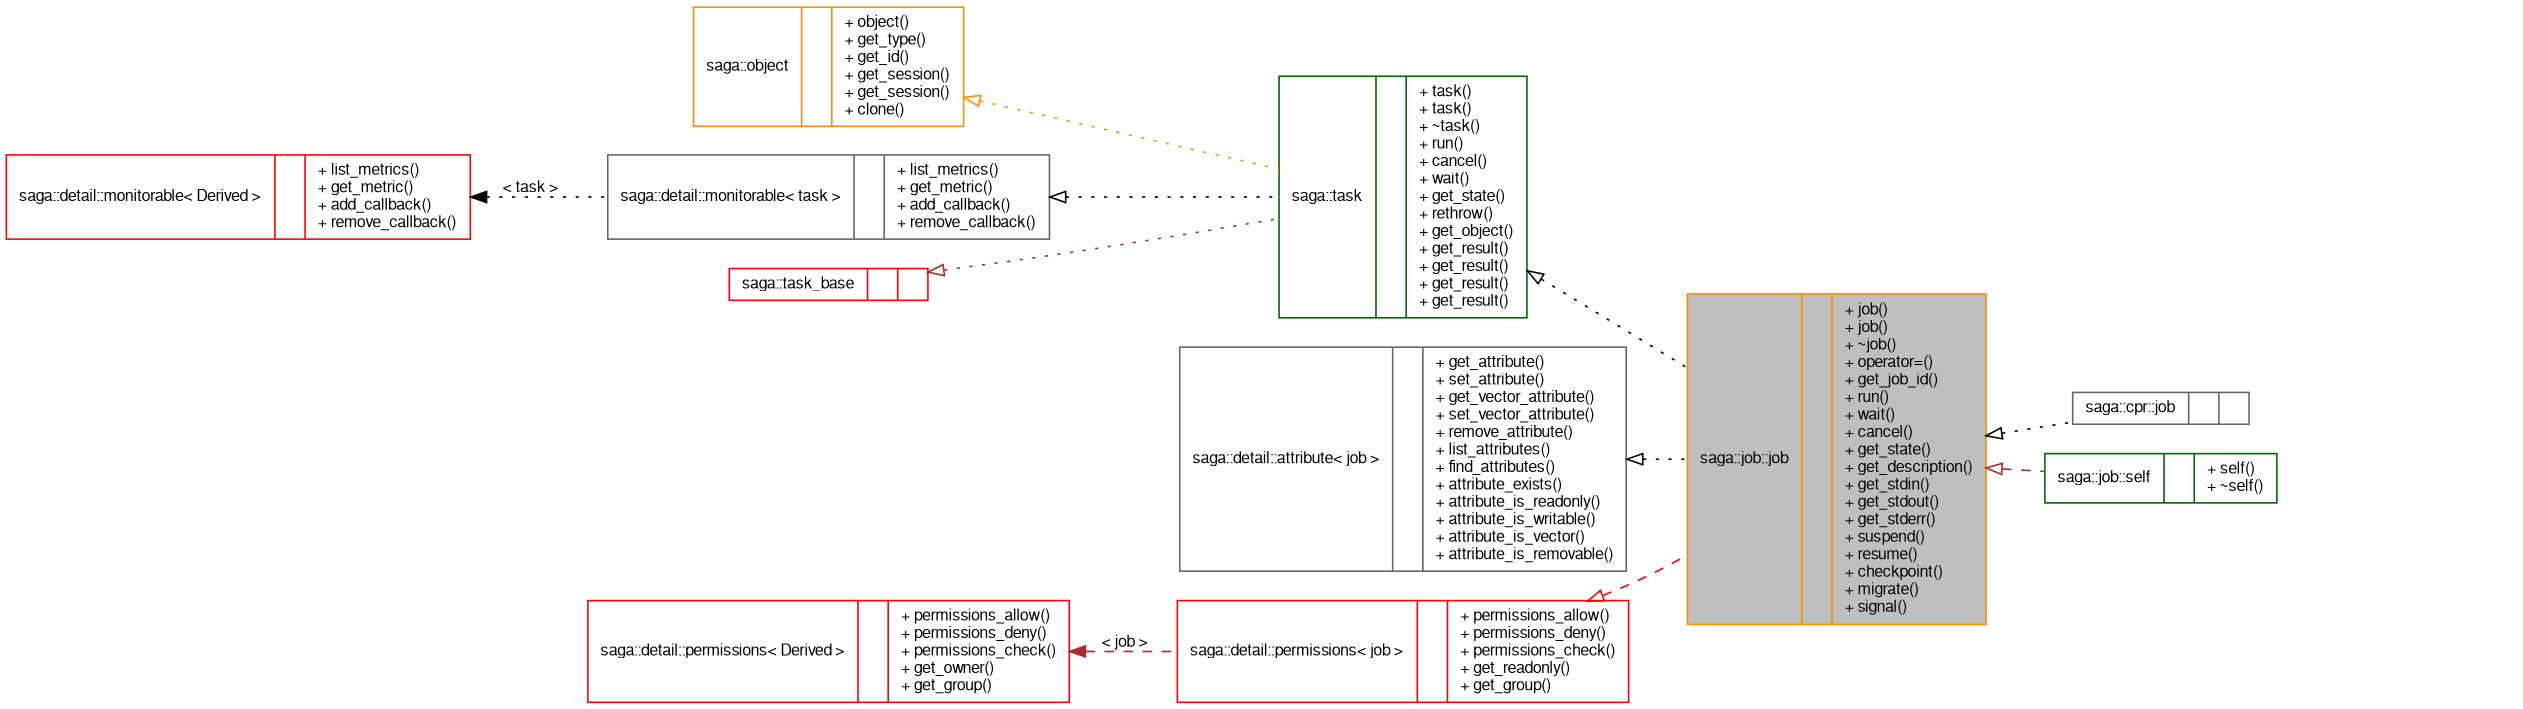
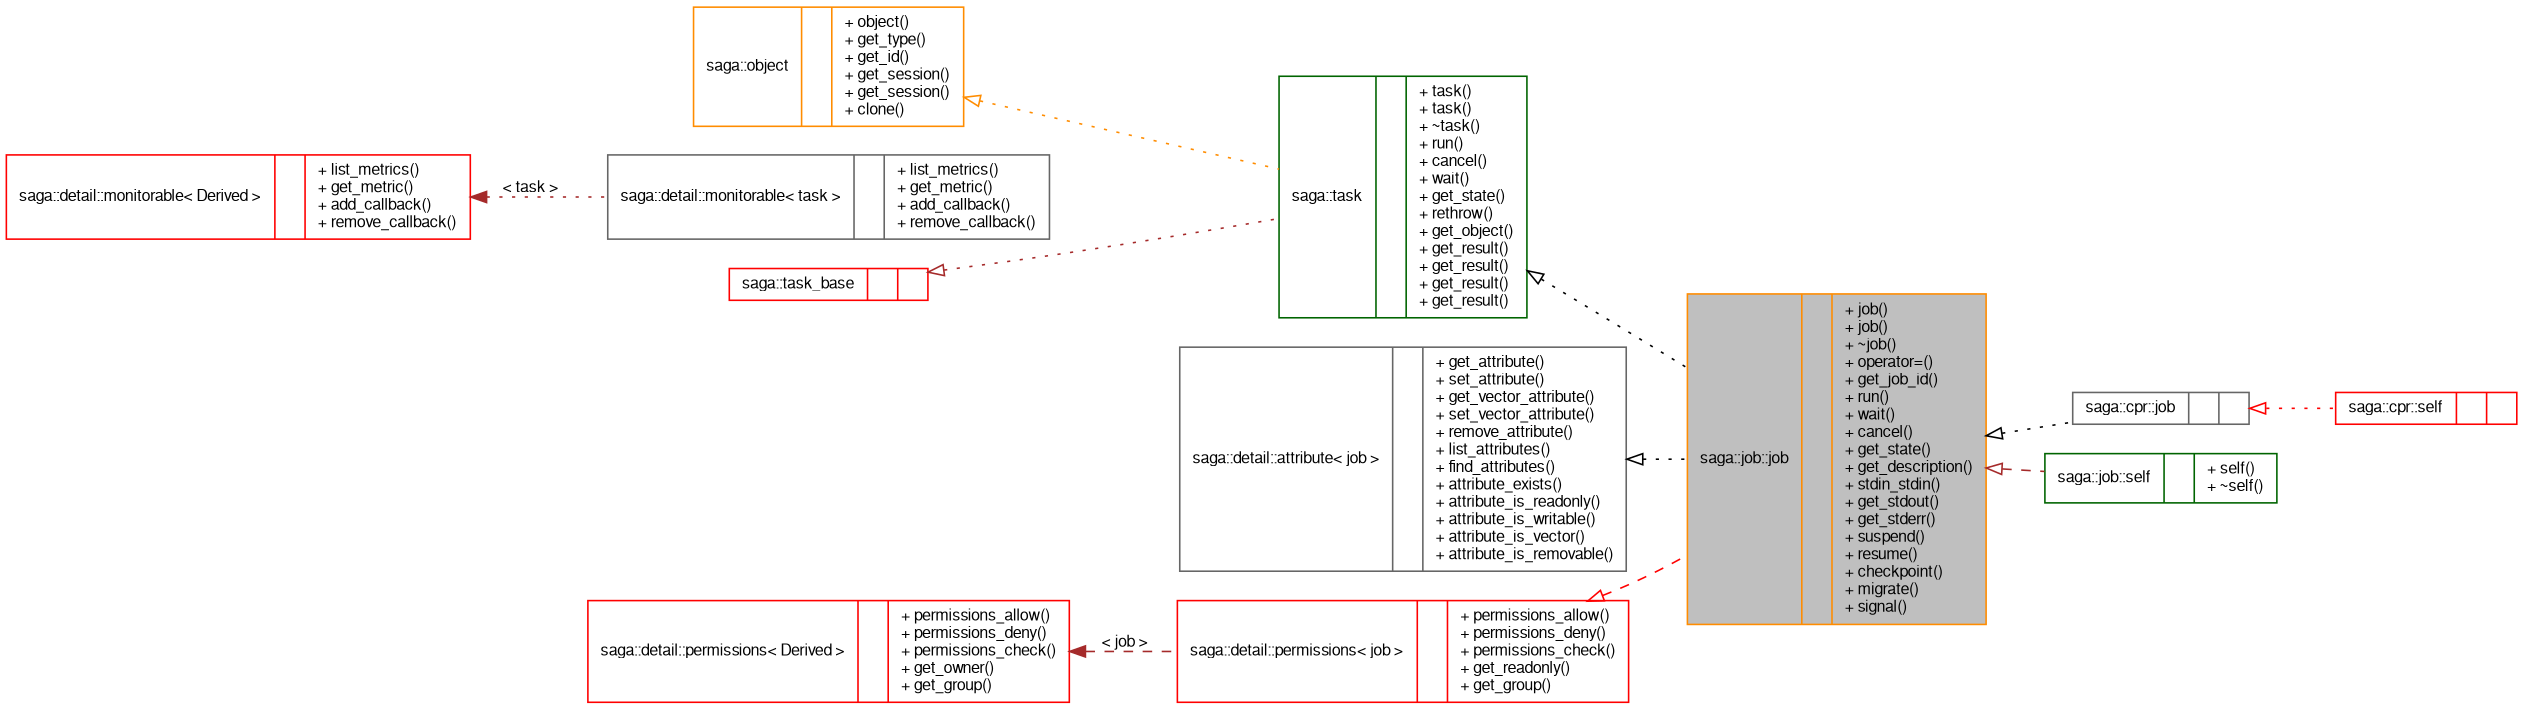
(547, 197) -> (547, 197)
(1172, 197) -> none
none -> (2426, 408)
(1888, 485) -> (1893, 485)
